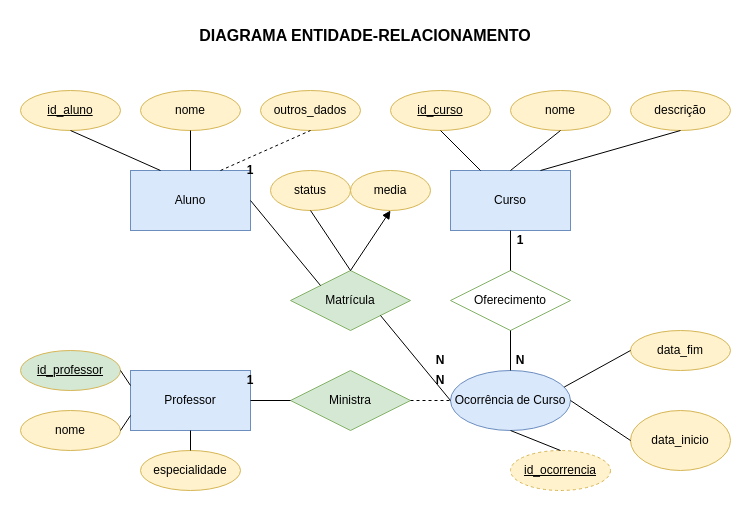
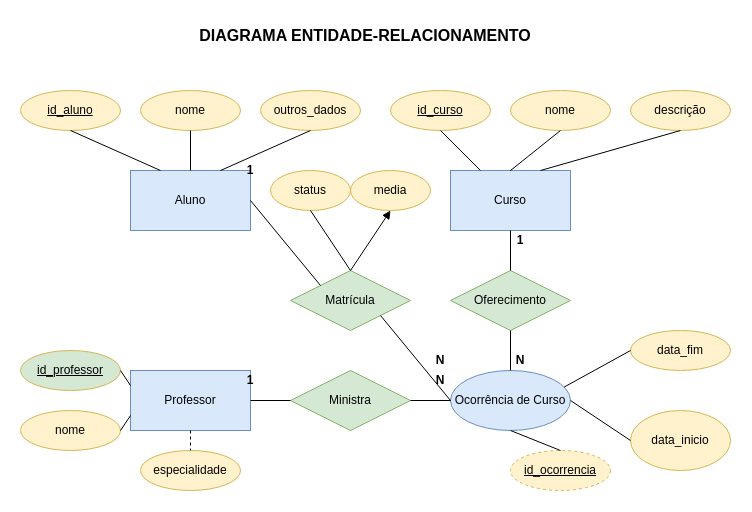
(265, 151) -> (265, 151)
(511, 301) -> (511, 301)
(429, 401) -> (429, 401)
(191, 441) -> (191, 441)
